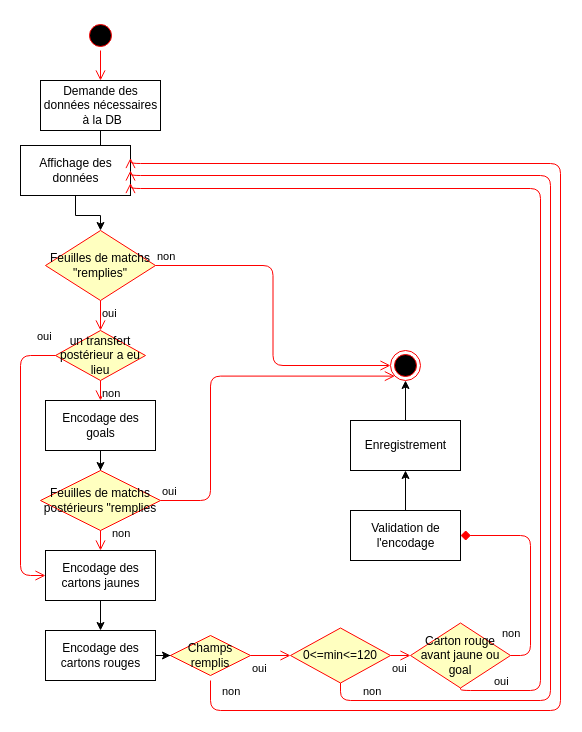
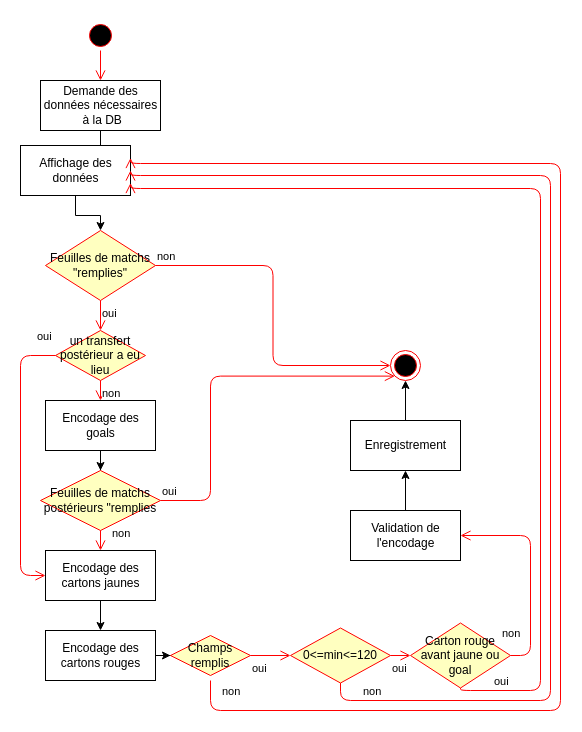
(471, 536) -> (467, 536)
